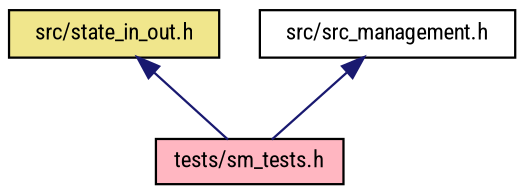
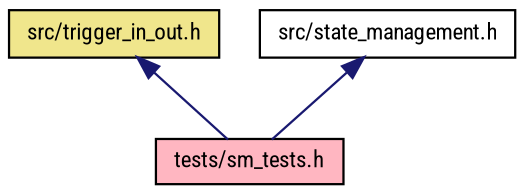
(114, 34) -> (114, 34)
(388, 34) -> (388, 34)
